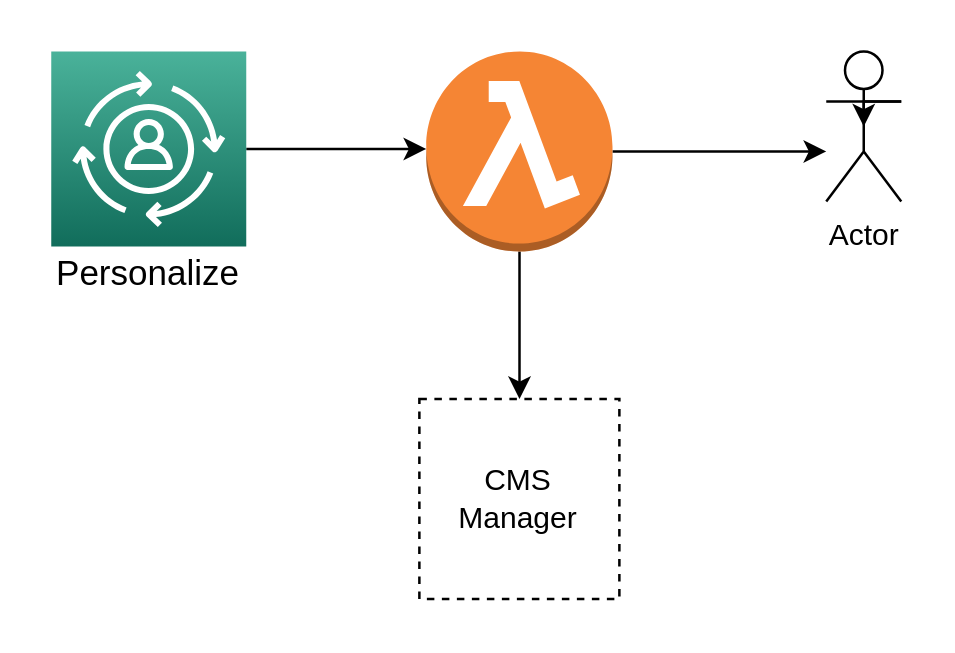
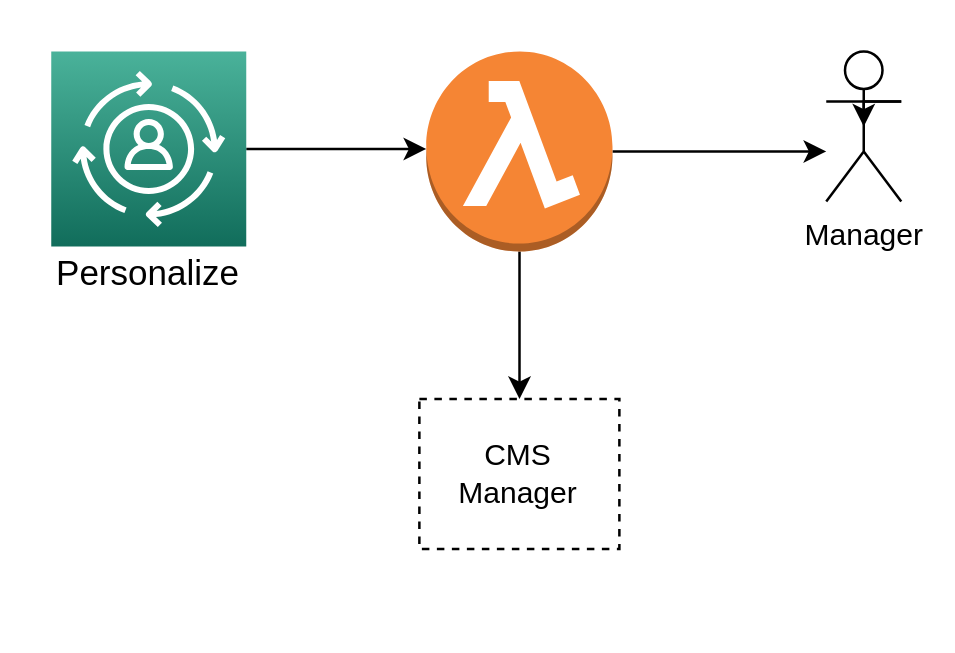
(865, 237) -> (865, 237)
(519, 499) -> (519, 474)
